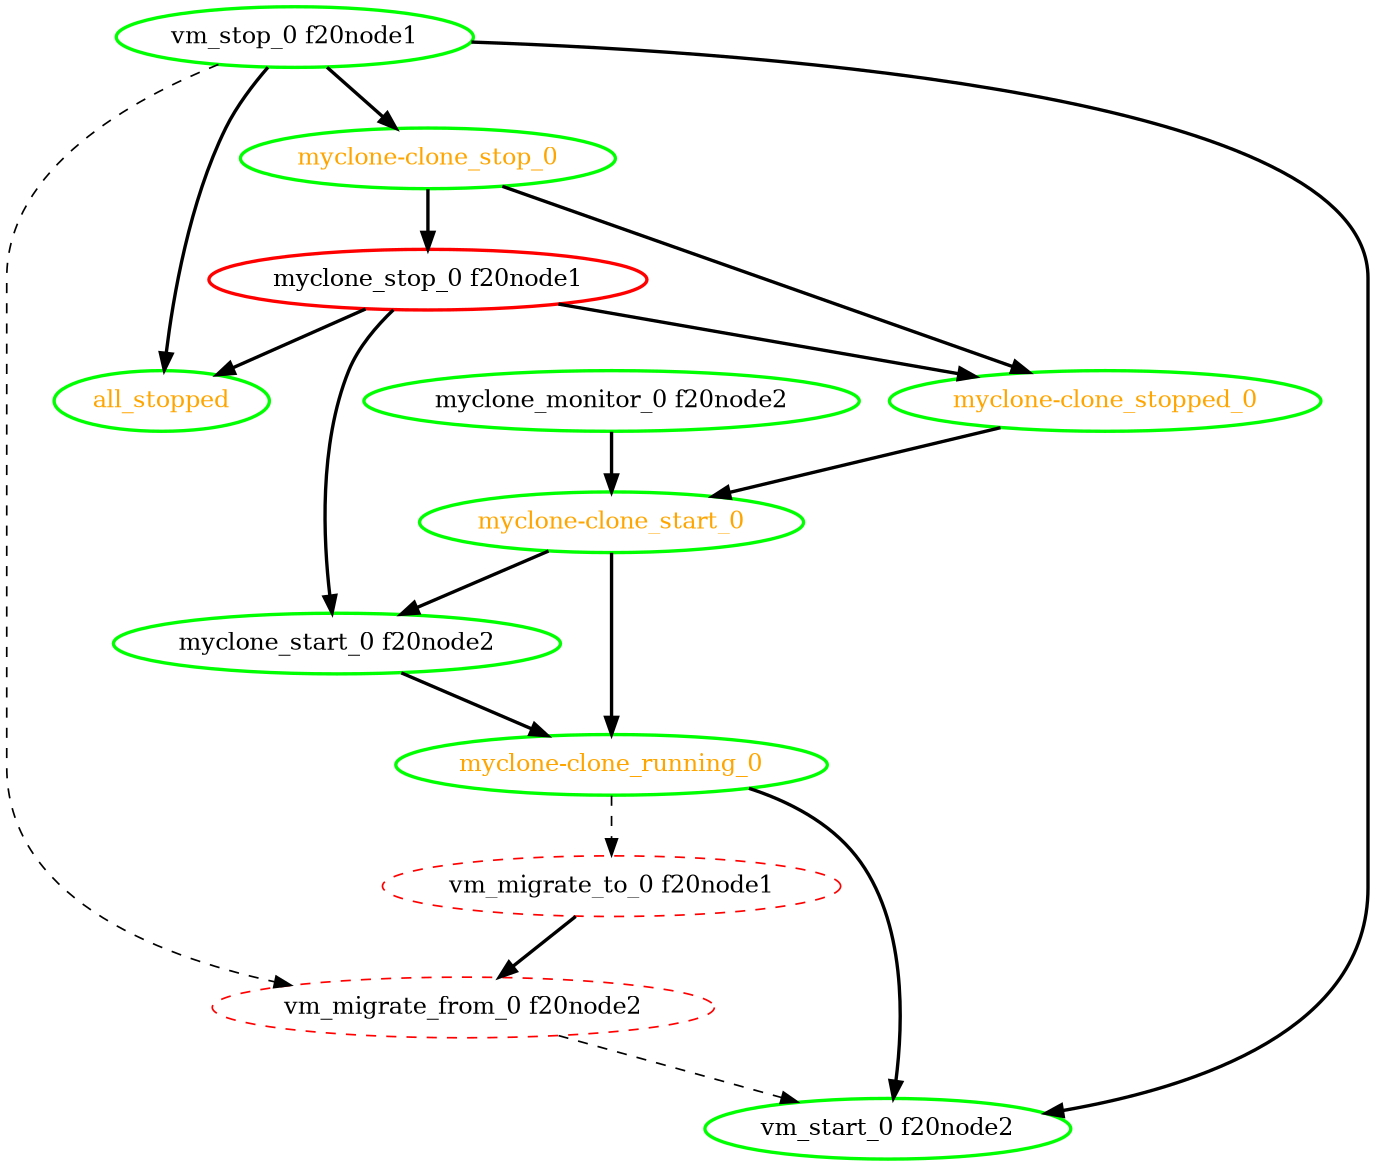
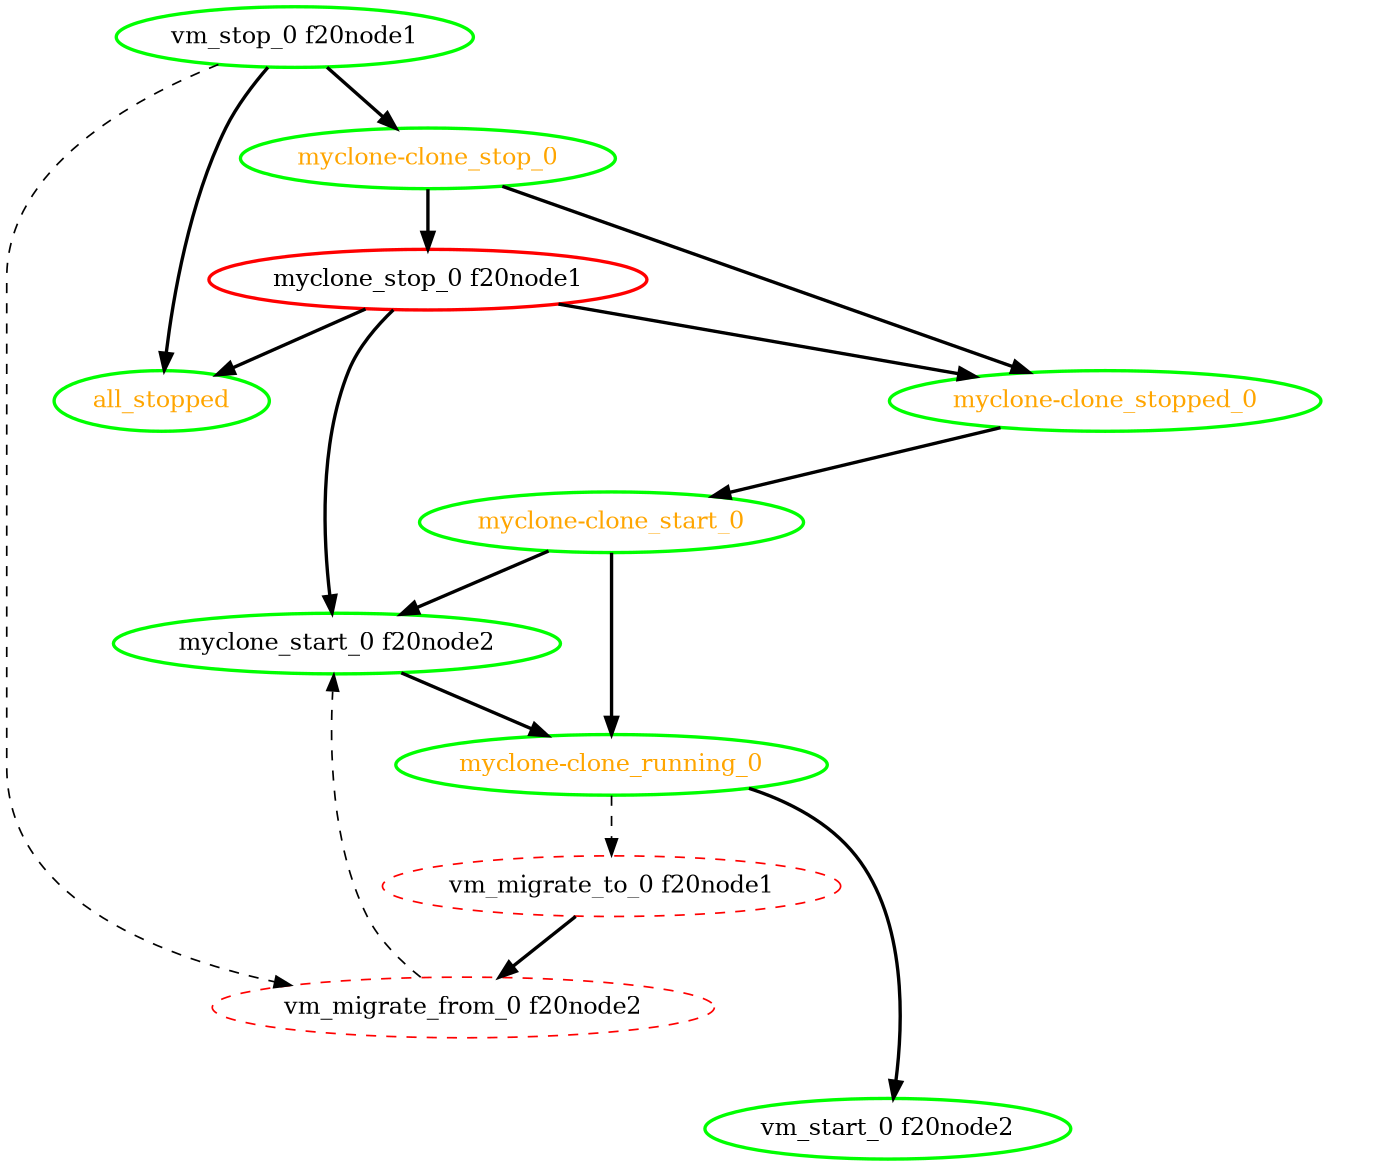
(1368, 304) -> none
(612, 401) -> none
(670, 1067) -> (343, 846)
